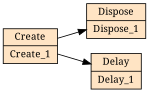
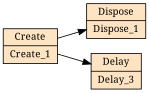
(116, 80) -> (116, 80)
